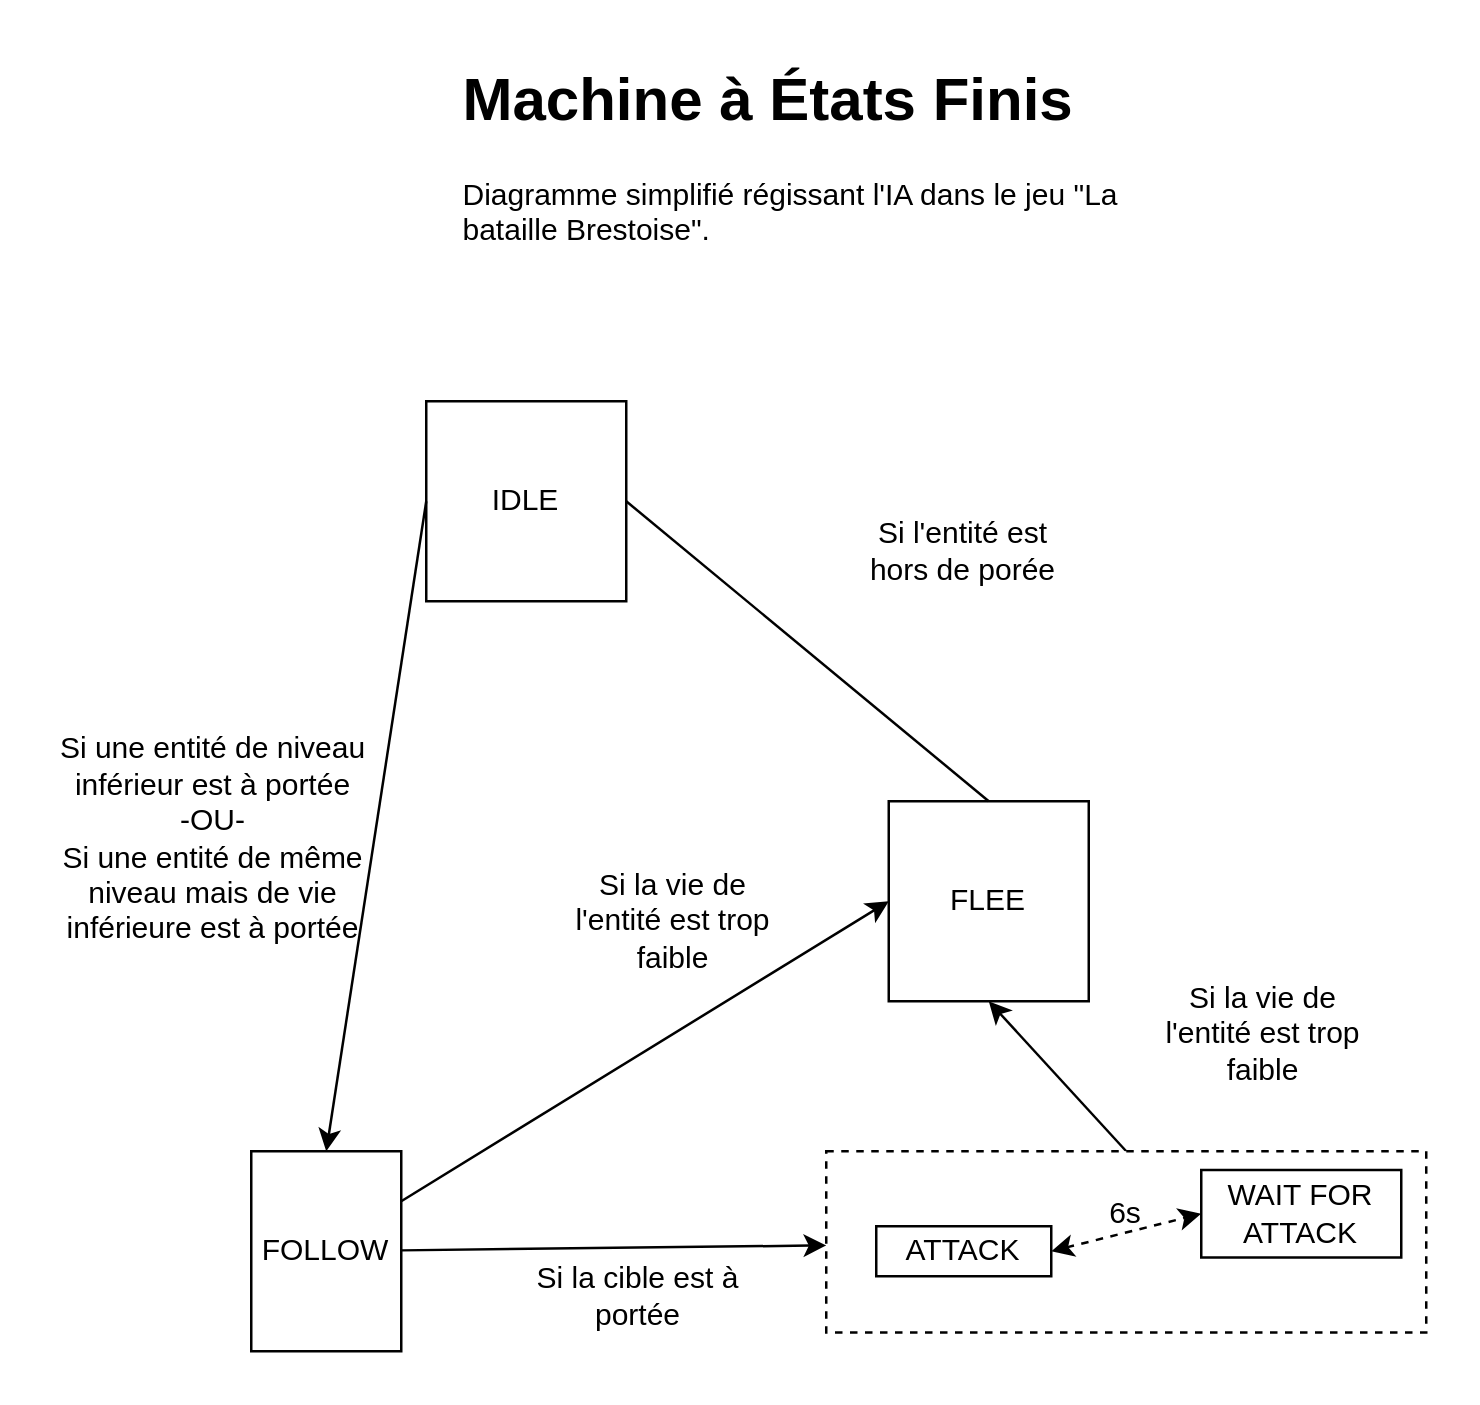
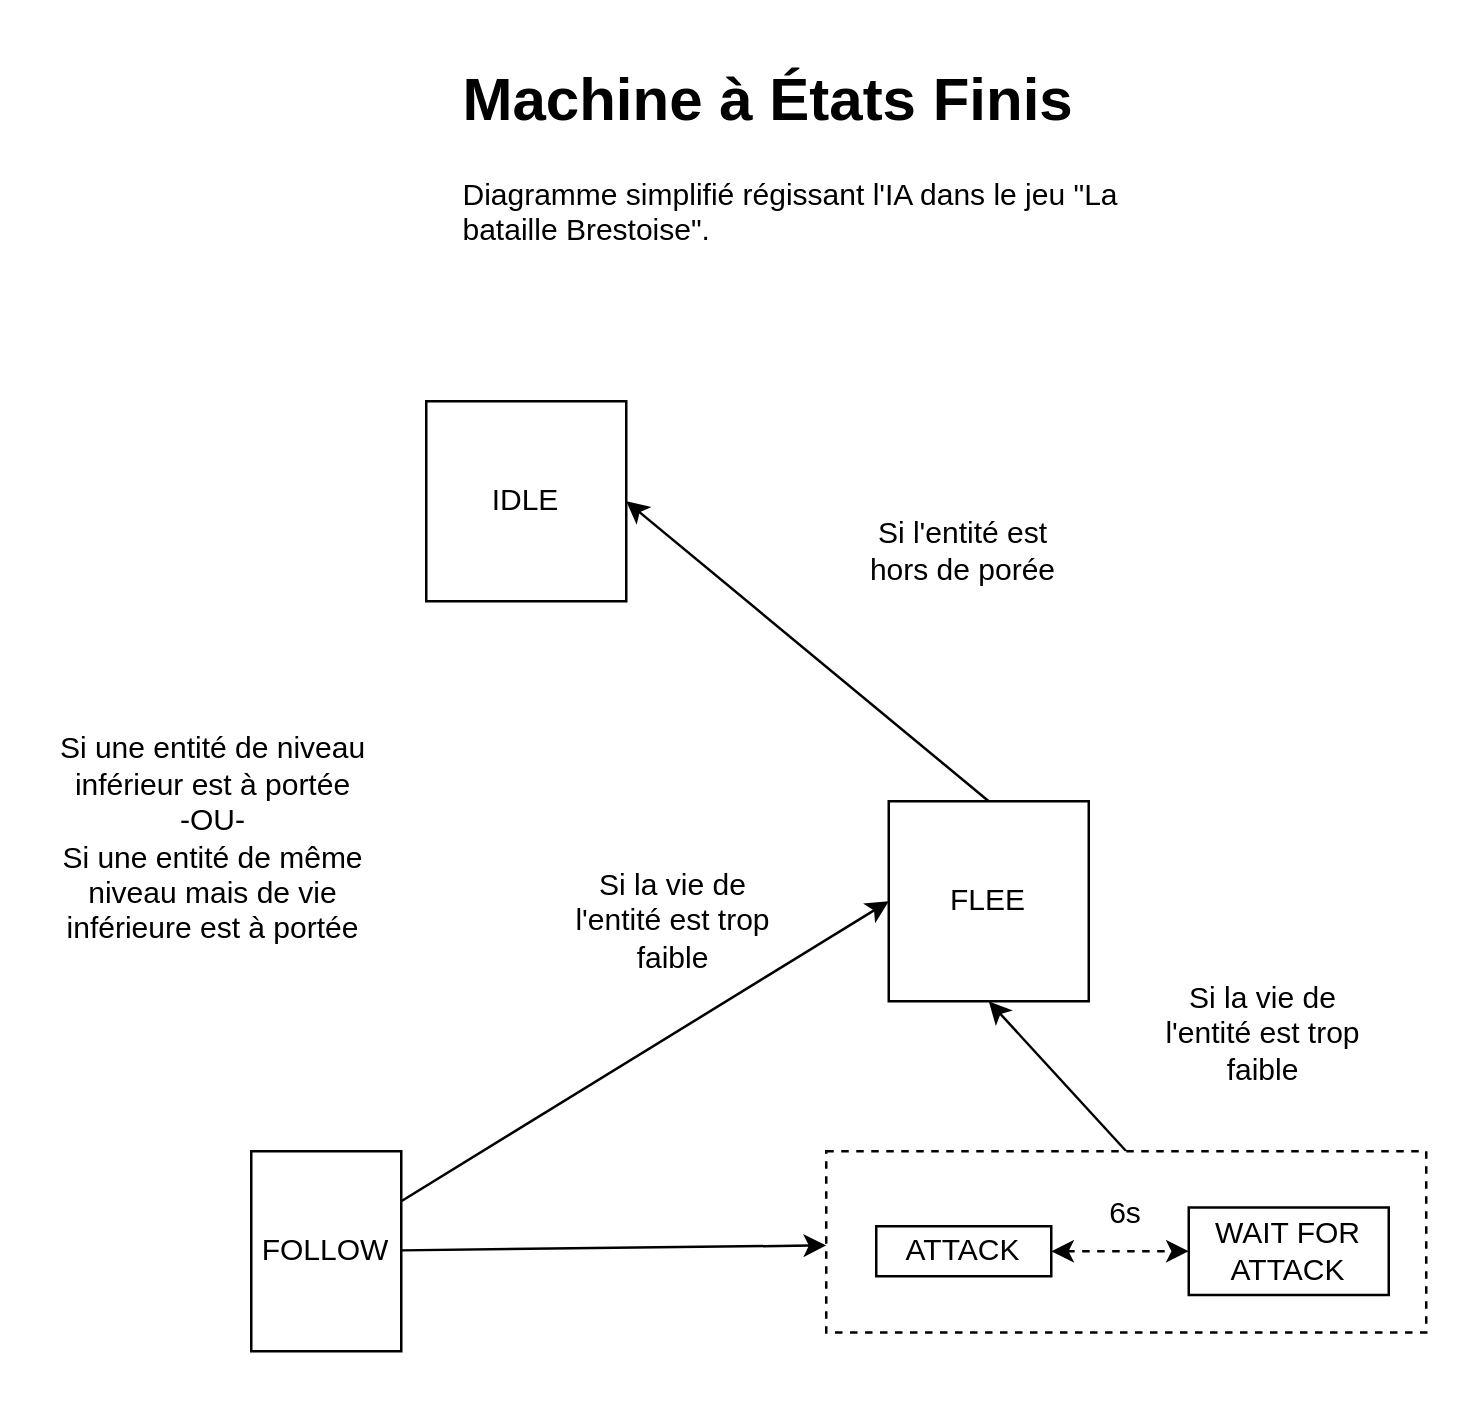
(634, 508) -> (639, 512)
(377, 819) -> none
(1301, 1214) -> (1289, 1251)
(639, 1295) -> none
